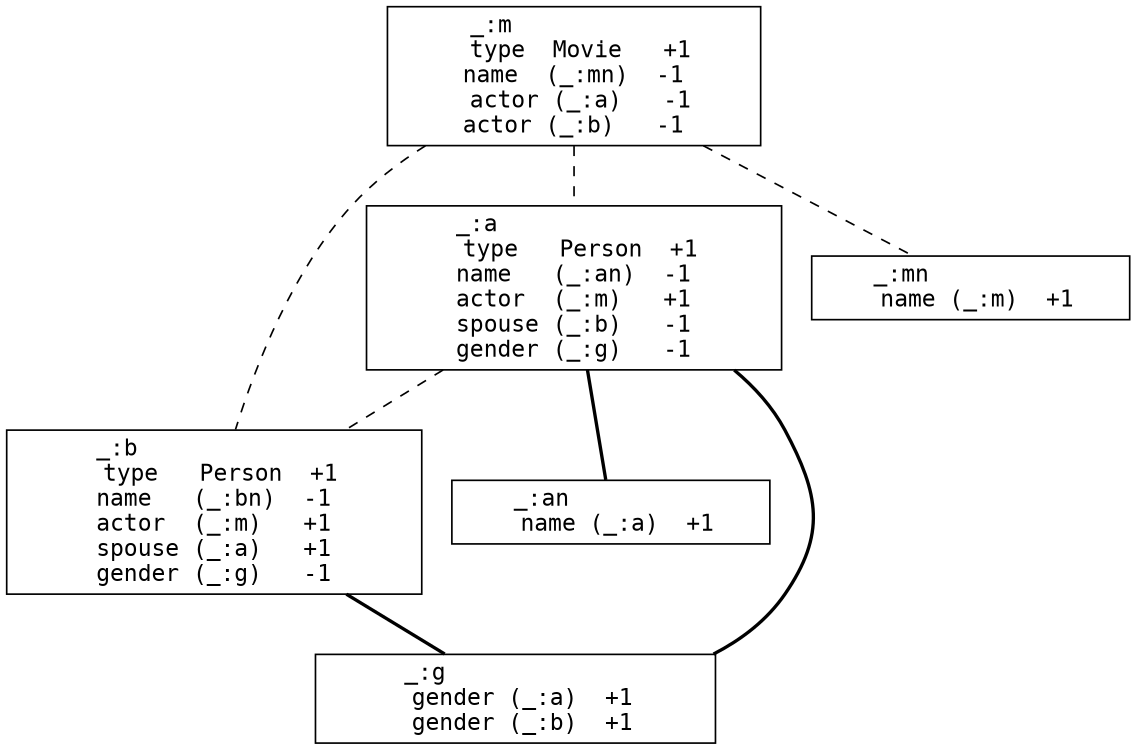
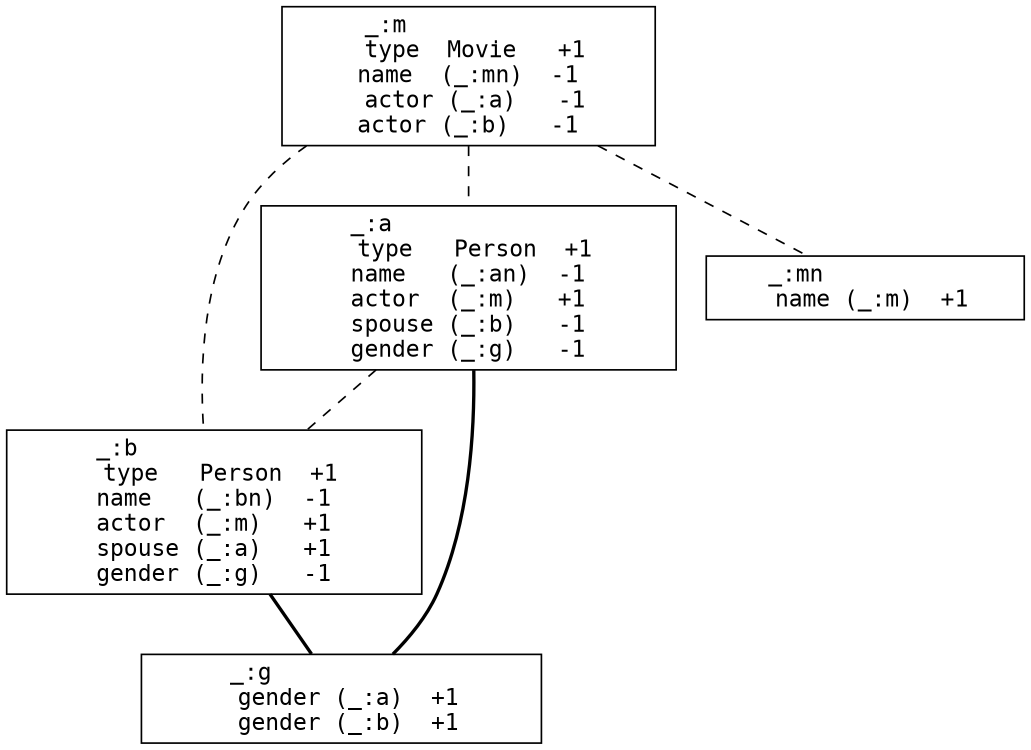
(611, 512) -> none
